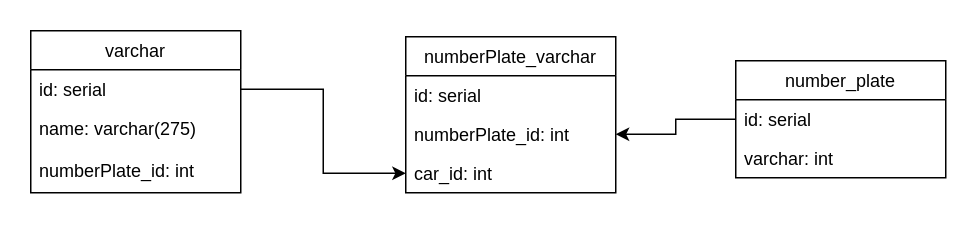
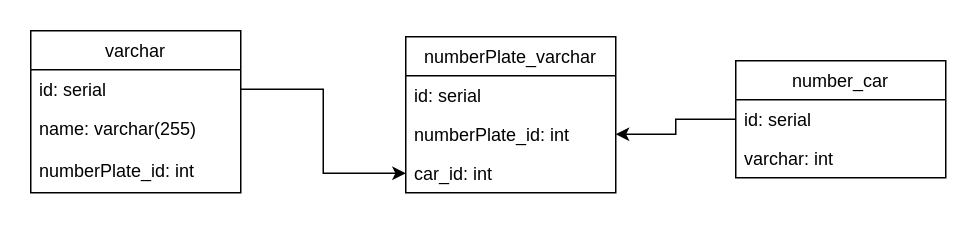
(840, 81) -> (840, 81)
(125, 129) -> (125, 129)
